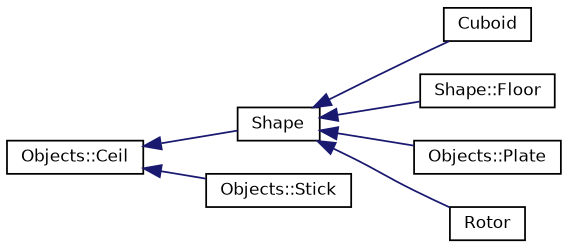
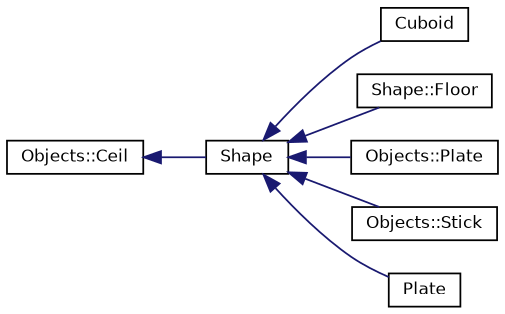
(183, 175) -> (342, 193)
(487, 224) -> (425, 290)
